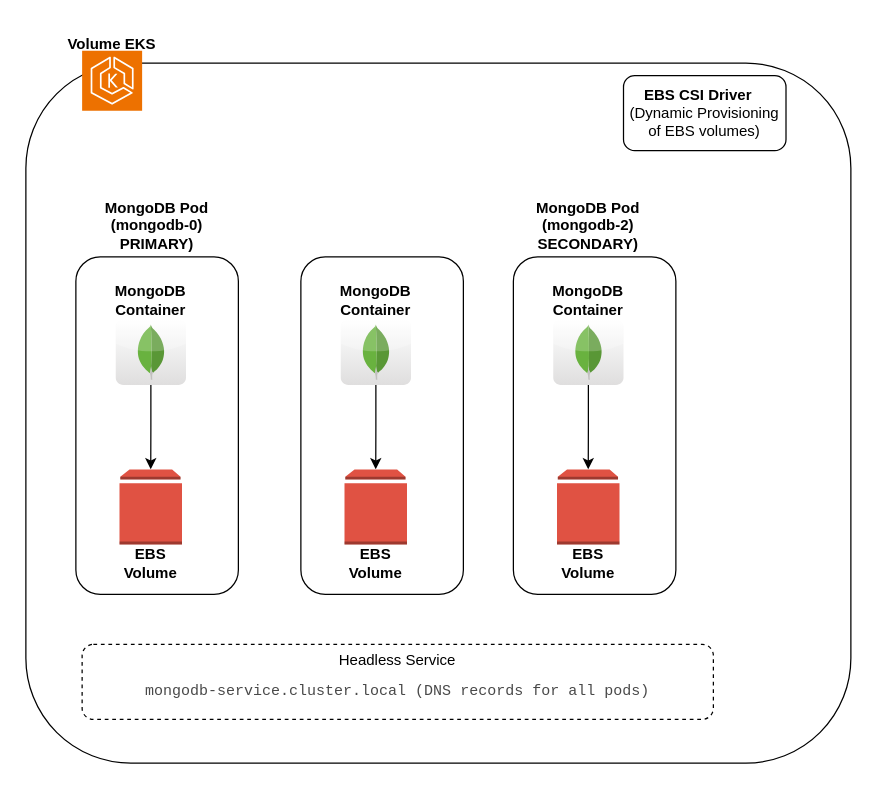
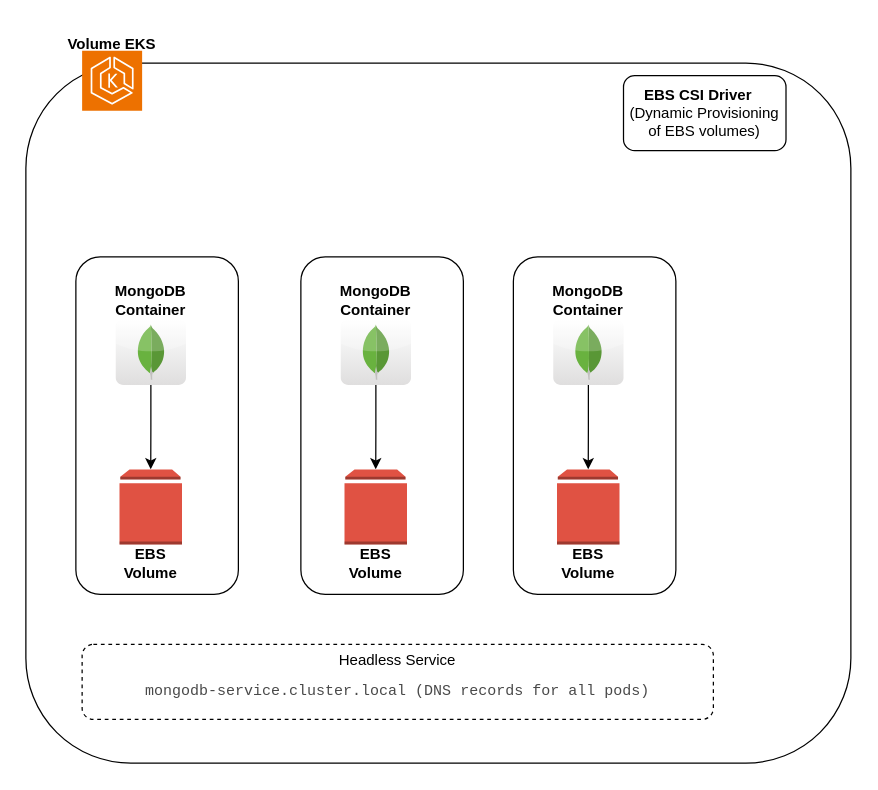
(157, 226) -> none
(588, 226) -> none
